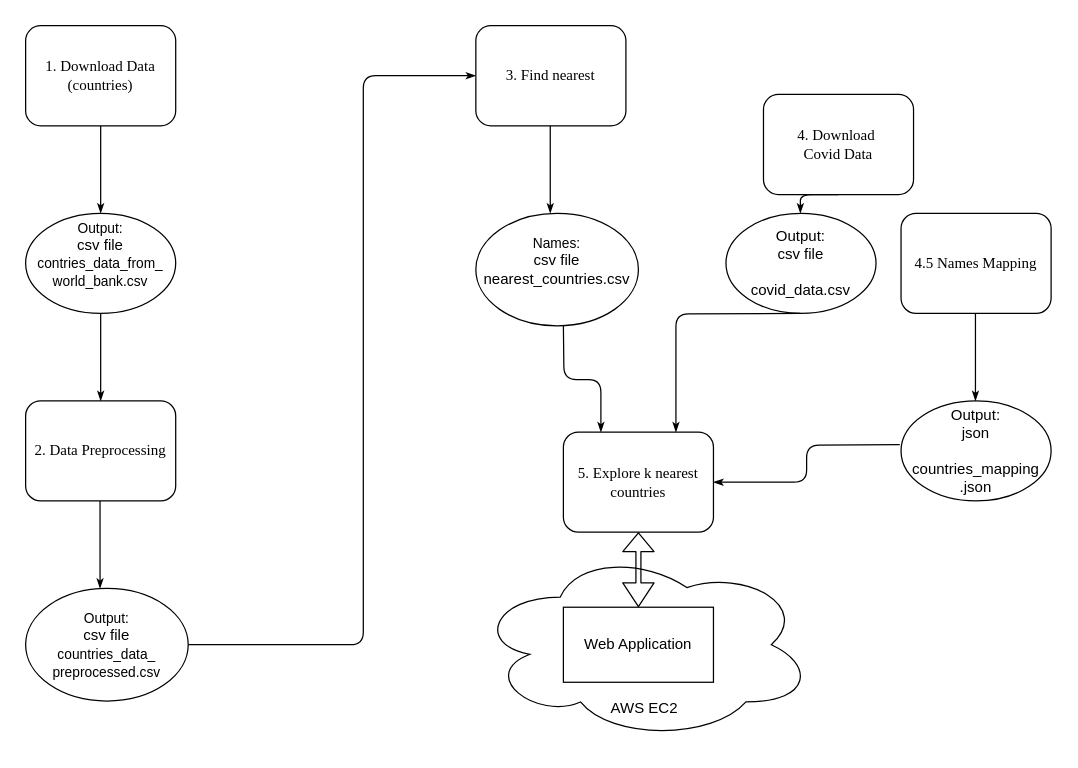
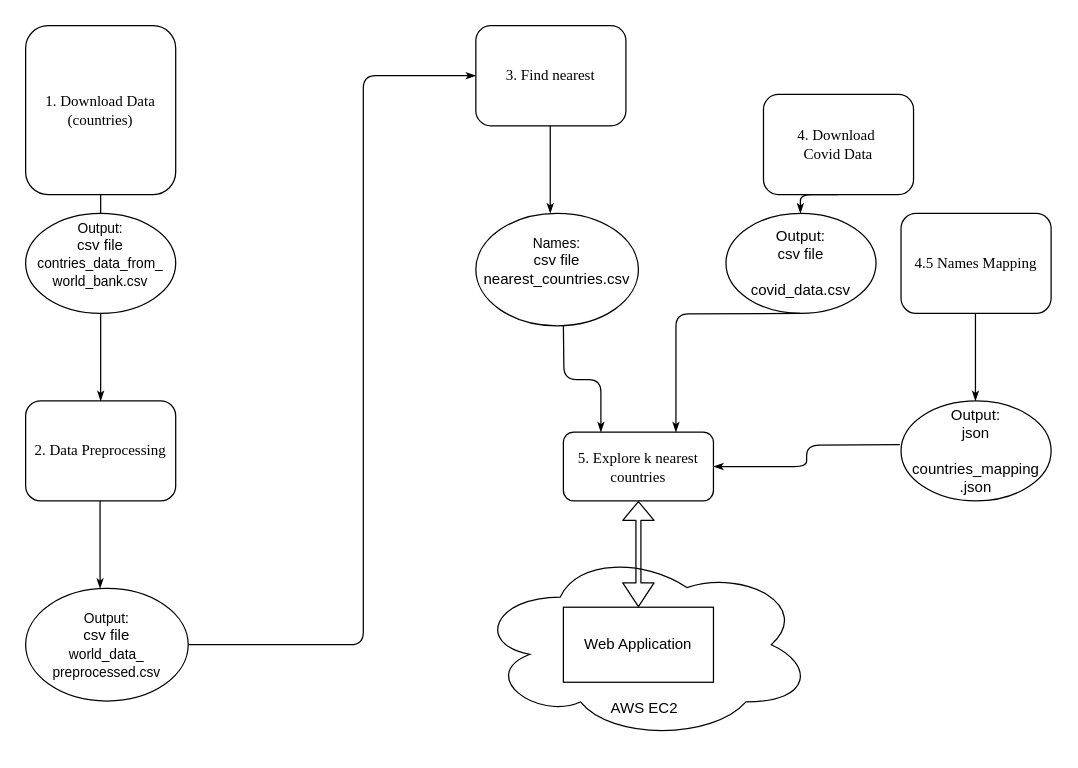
(101, 76) -> (101, 110)
(638, 482) -> (638, 466)
(107, 644) -> (107, 644)
